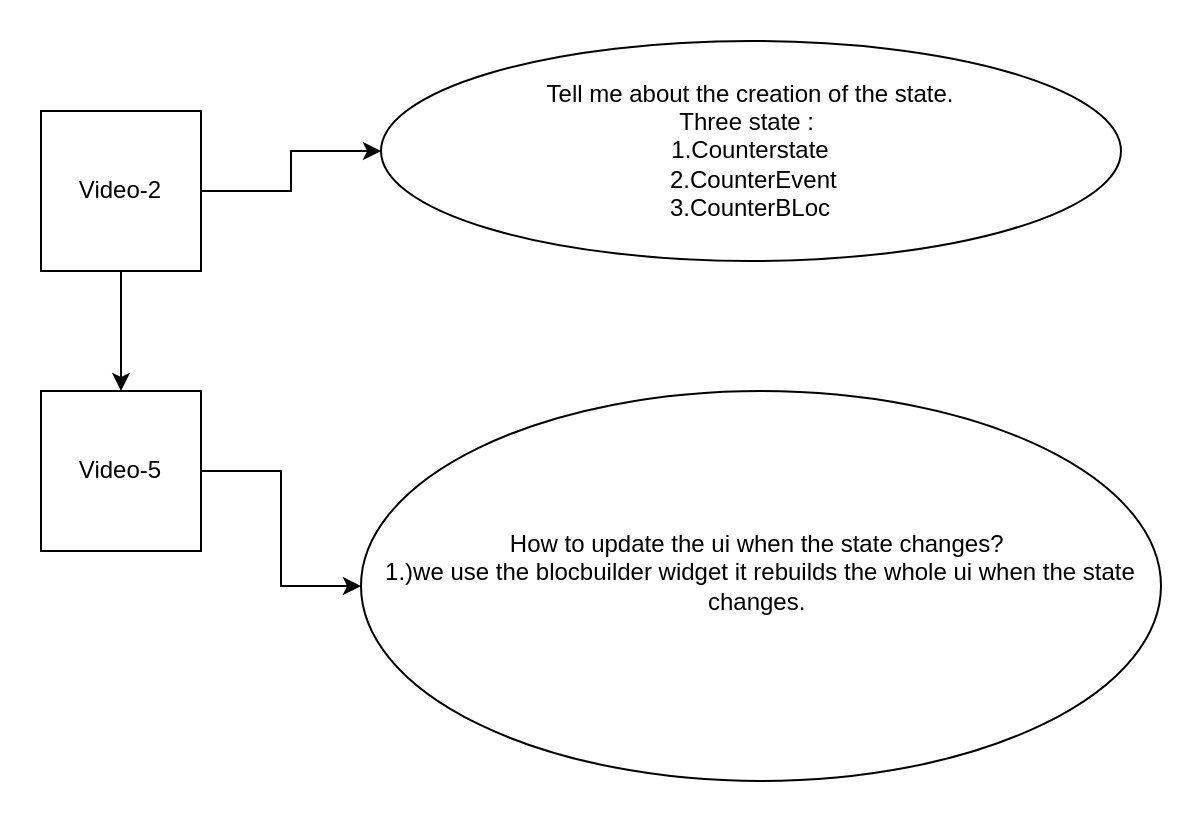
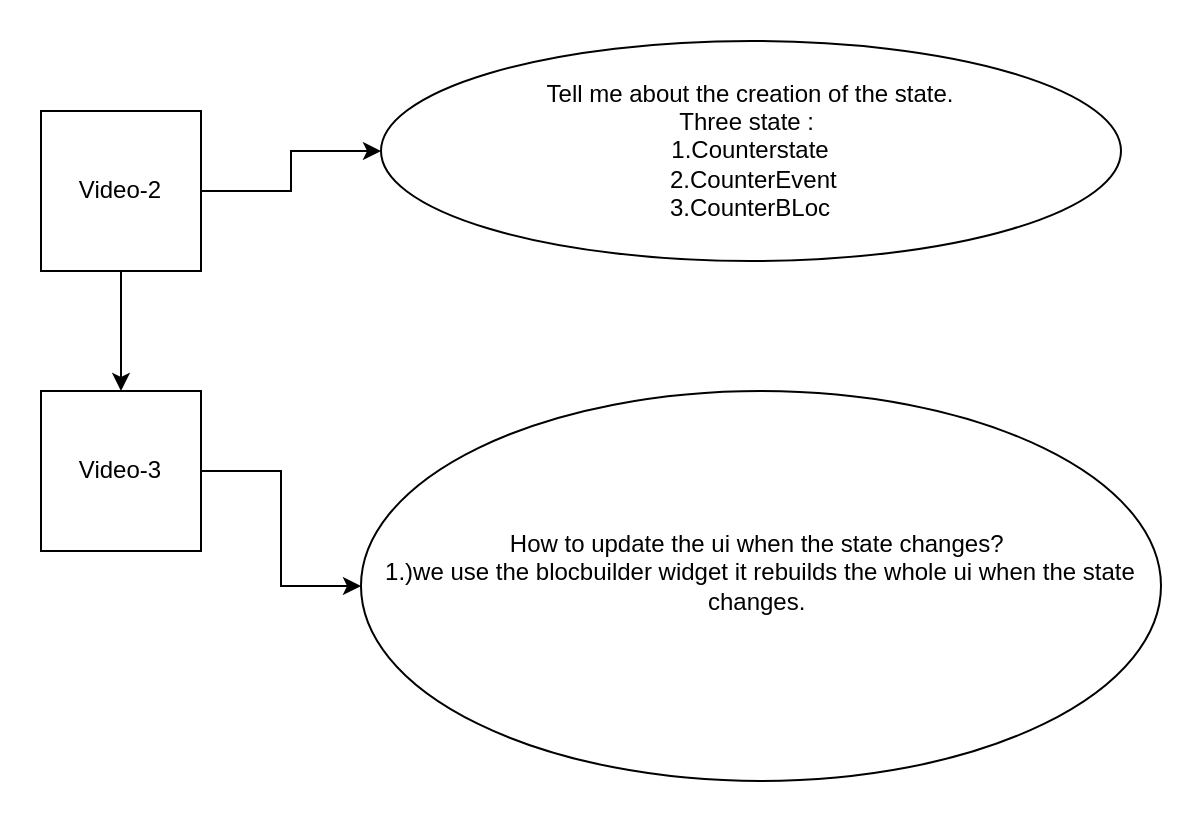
(121, 471) -> (121, 471)
